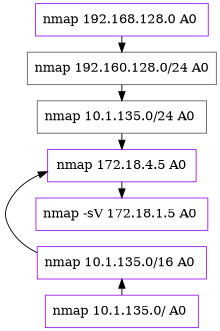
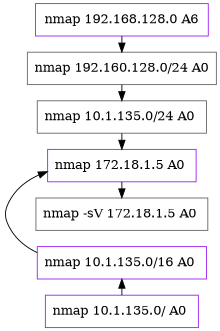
(122, 20) -> (122, 20)
(122, 166) -> (122, 166)
(122, 214) -> (122, 214)
